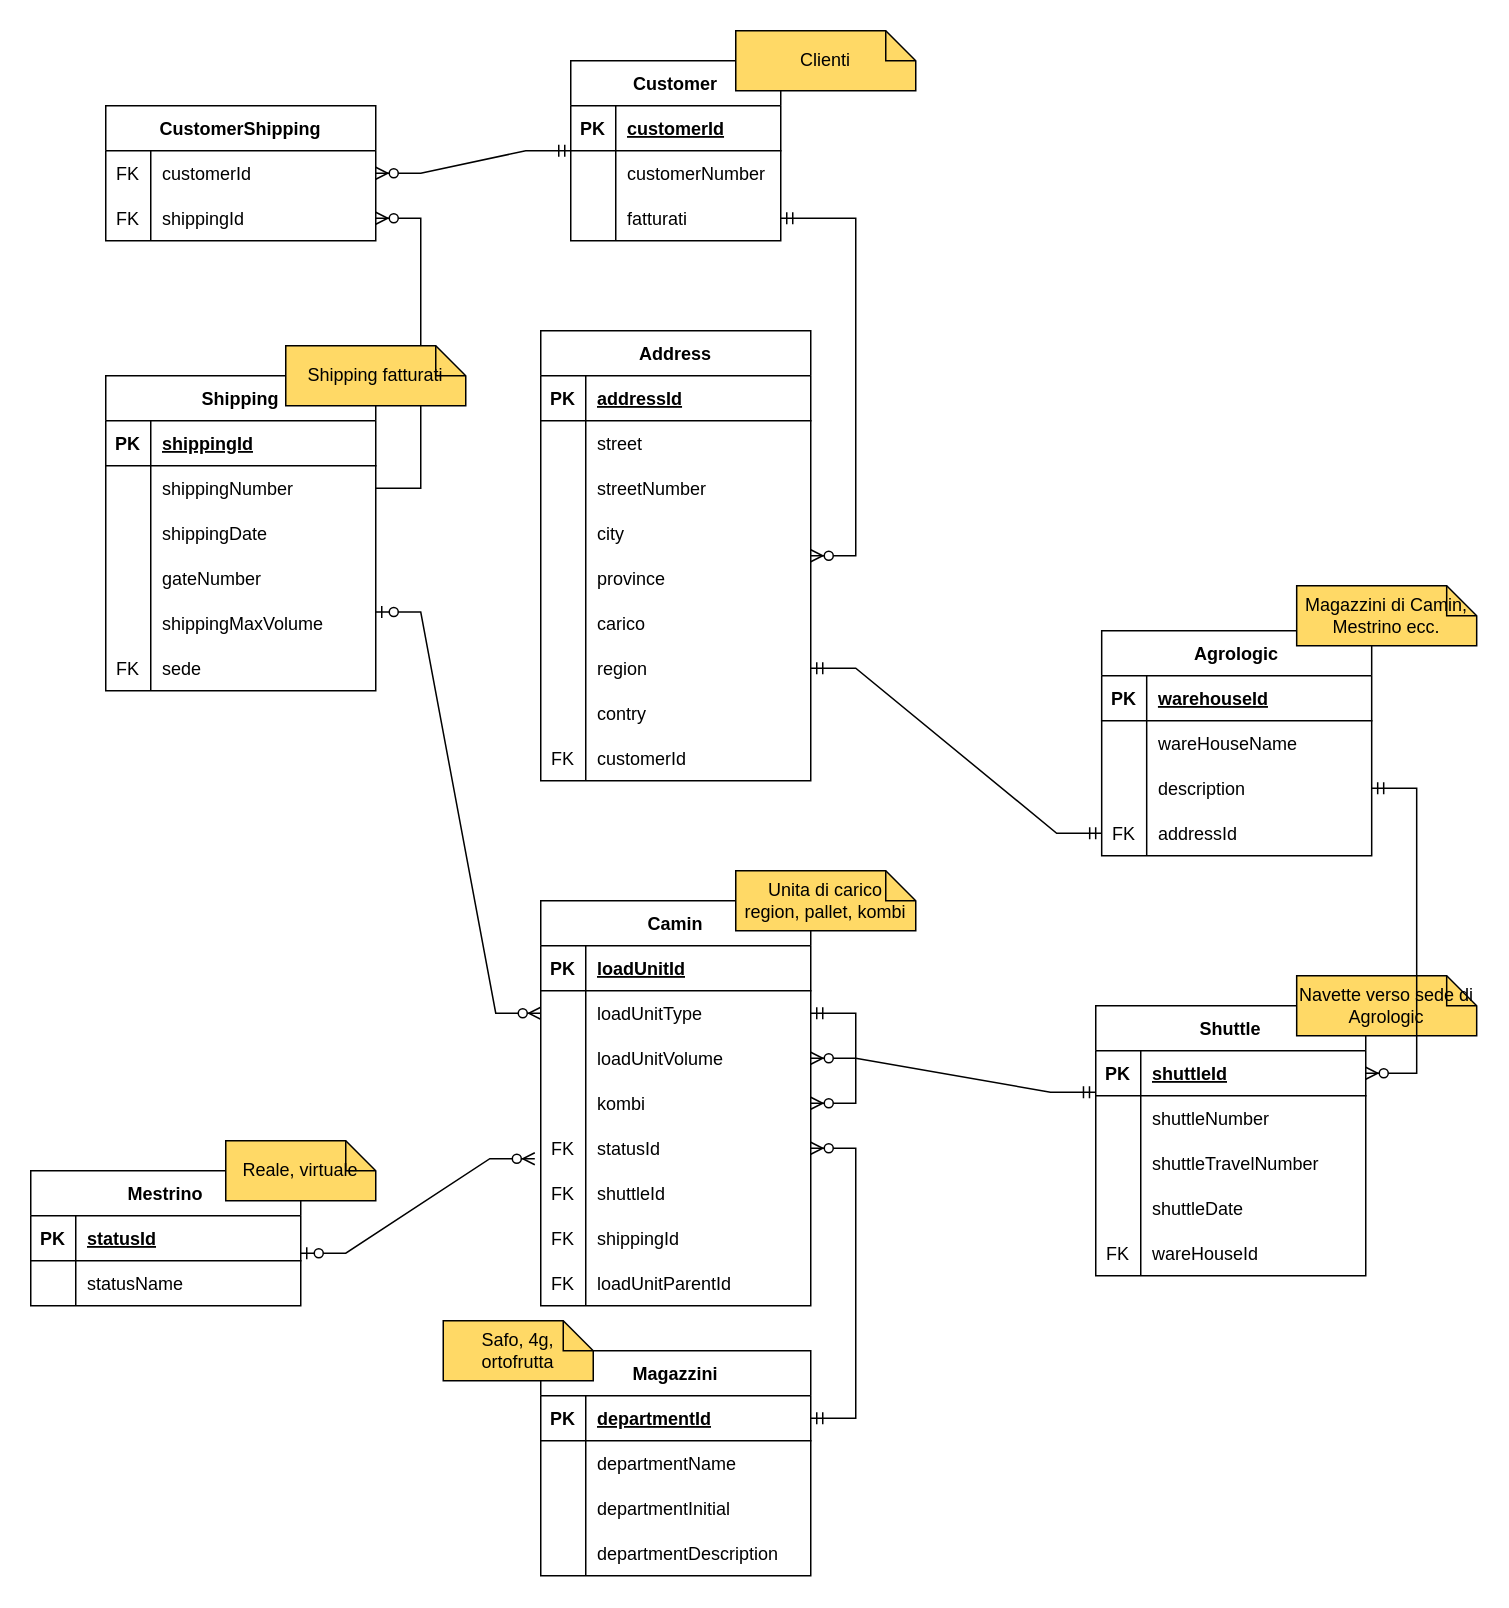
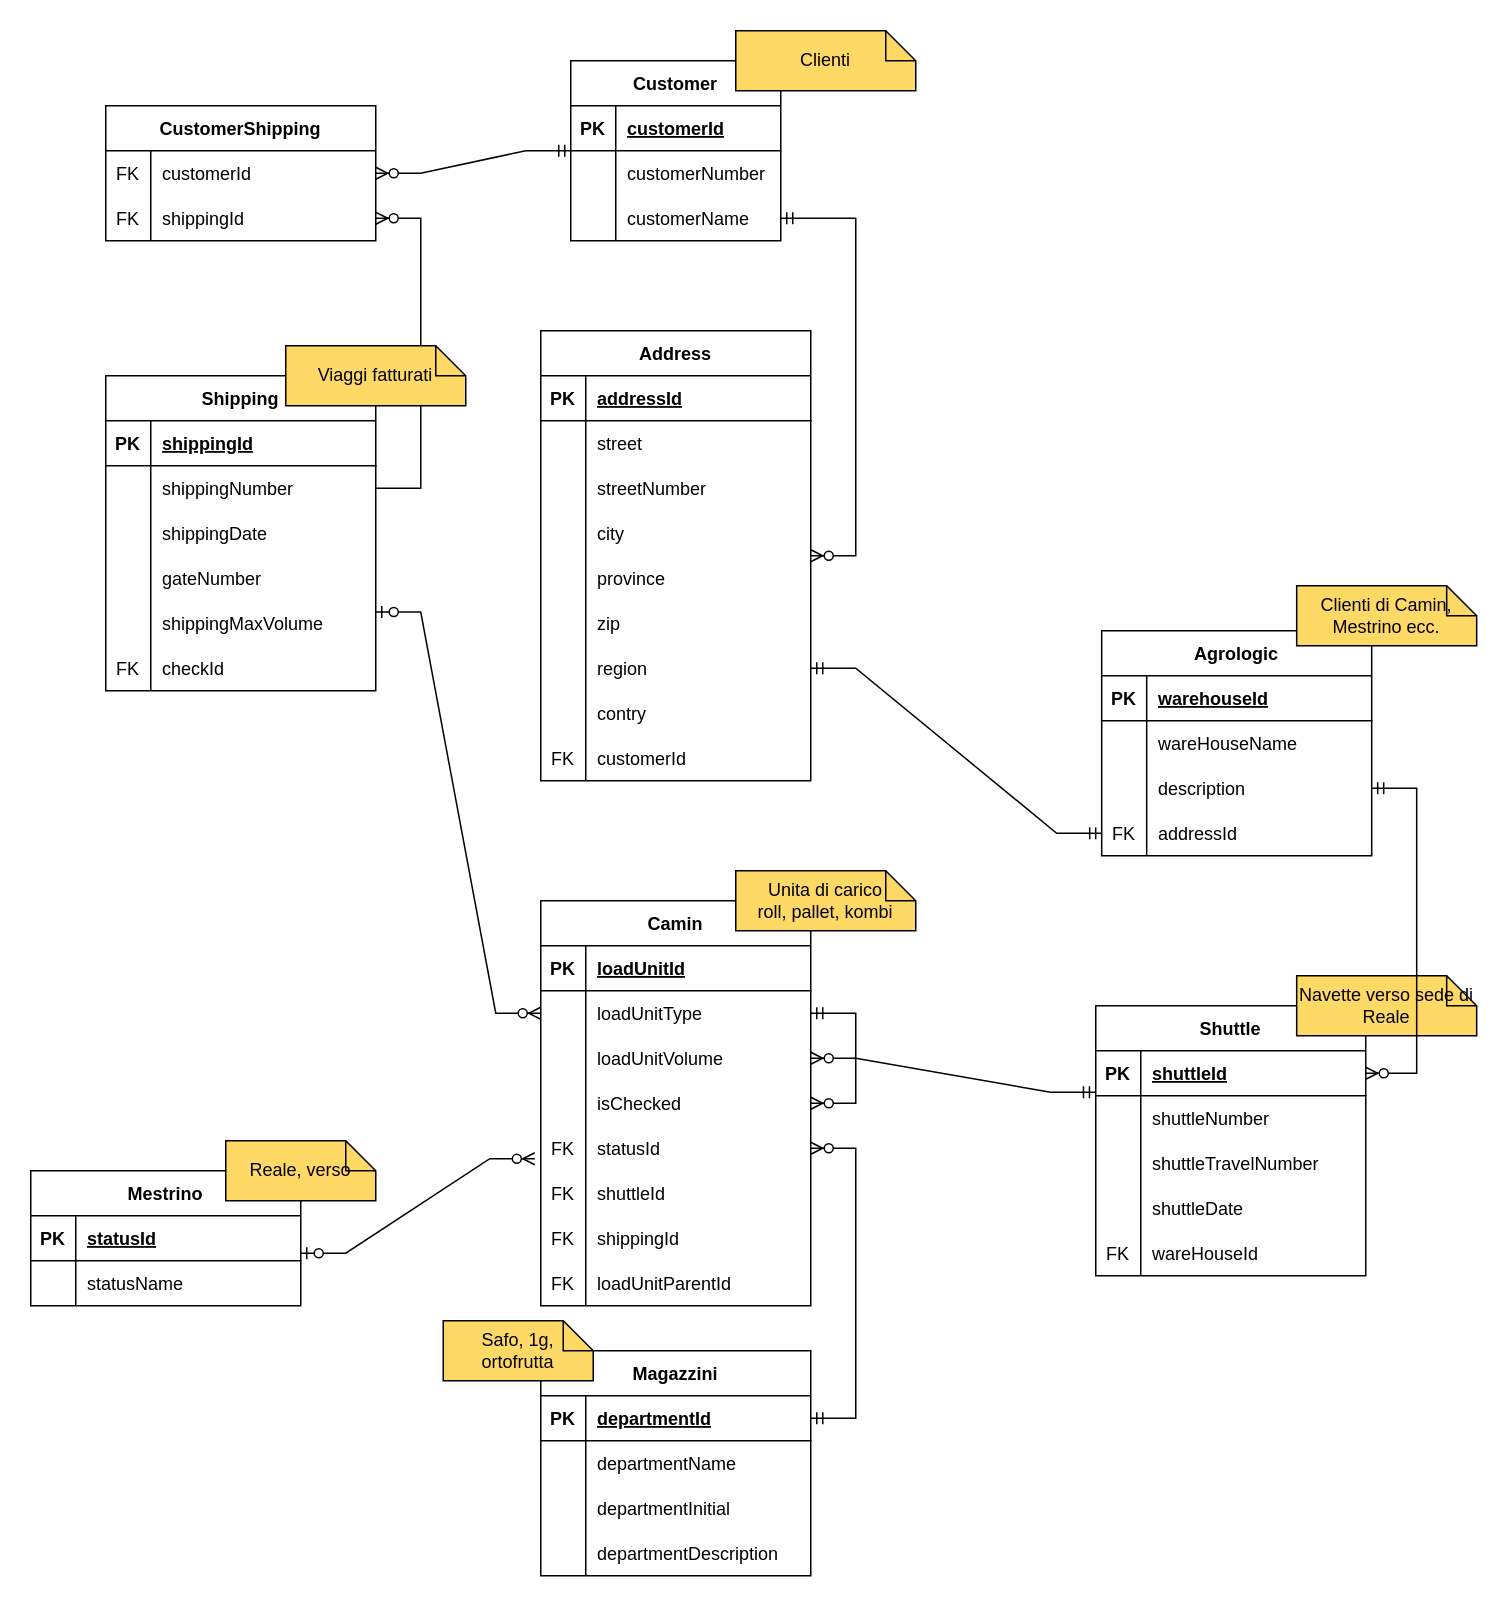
(670, 219) -> (687, 219)
(376, 376) -> (376, 376)
(1387, 616) -> (1387, 616)
(625, 624) -> (610, 624)
(182, 669) -> (197, 669)
(826, 901) -> (826, 901)
(1387, 1006) -> (1387, 1006)
(620, 1104) -> (640, 1104)
(301, 1171) -> (301, 1171)
(518, 1351) -> (518, 1351)
